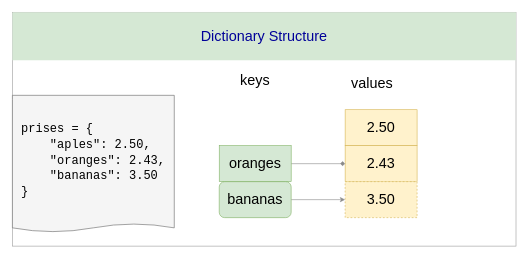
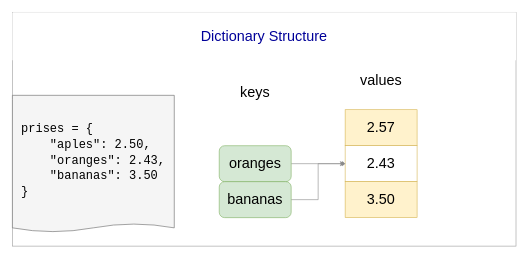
(264, 36) -> (264, 36)
(255, 80) -> (255, 92)
(372, 83) -> (381, 80)
(381, 128) -> (381, 128)
(255, 164) -> (255, 164)
(381, 164) -> (381, 164)
(329, 200) -> (318, 184)
(381, 200) -> (381, 200)
